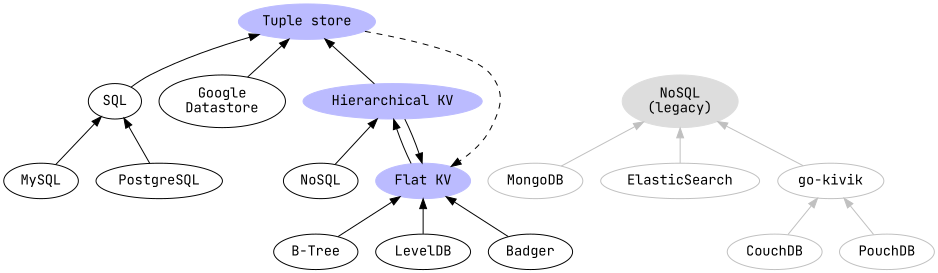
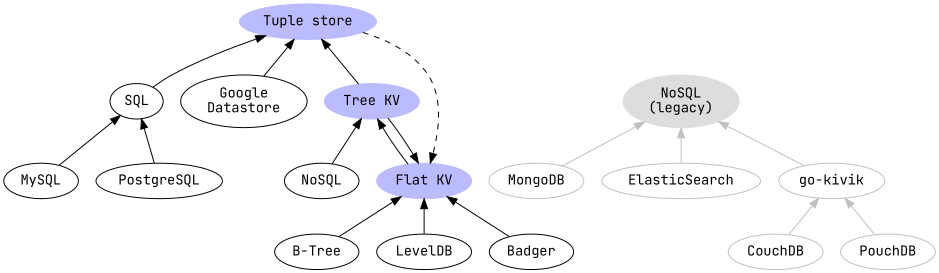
(393, 101) -> (372, 101)
